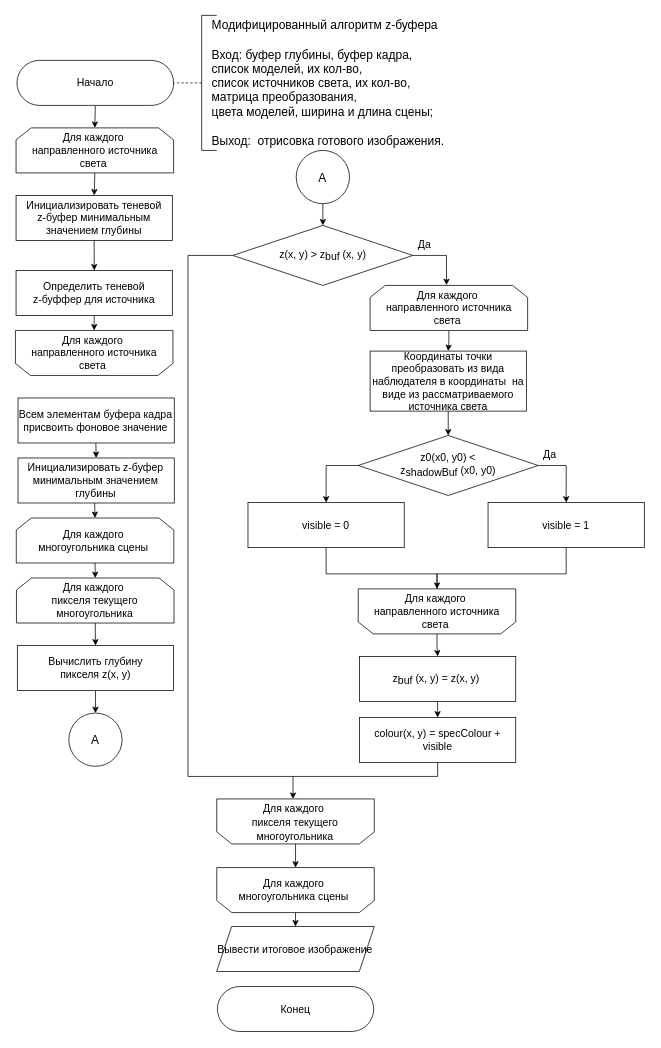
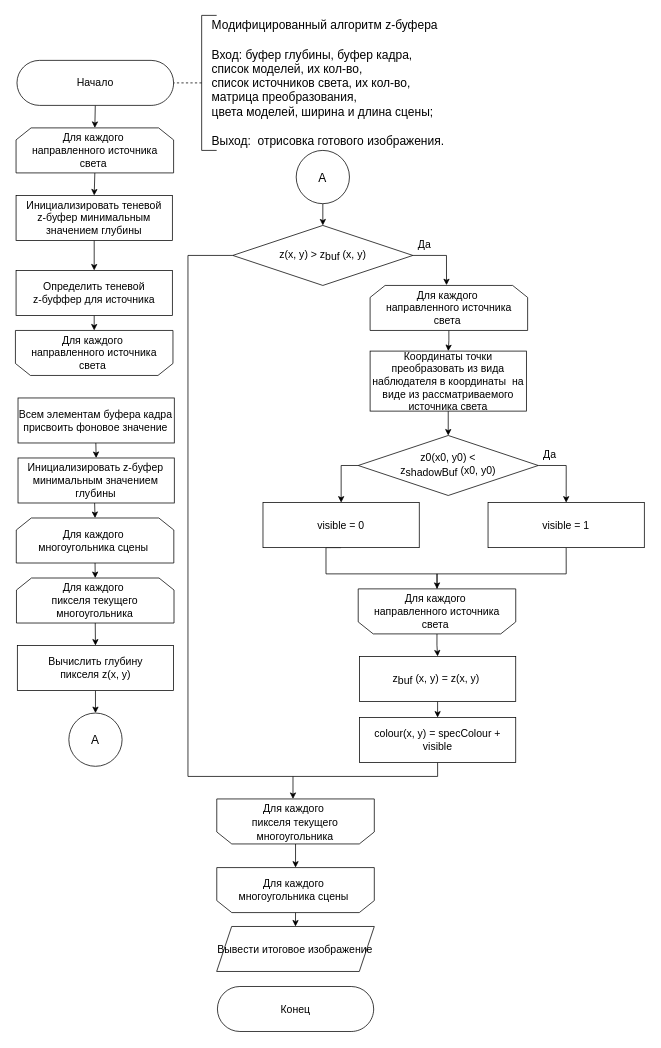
(326, 525) -> (341, 525)
